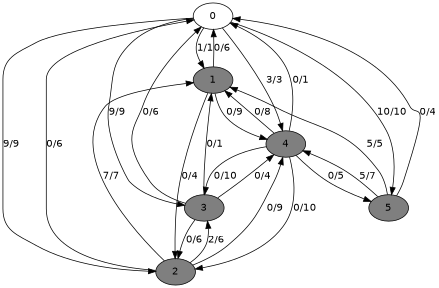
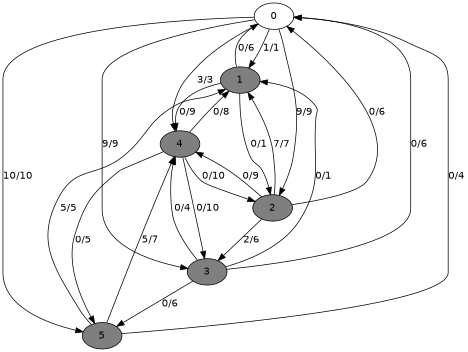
(286, 67) -> none
(190, 176) -> (259, 144)
(186, 235) -> (158, 302)
